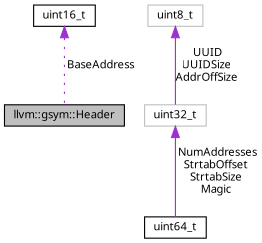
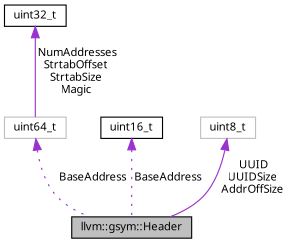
(175, 71) -> (207, 192)
(175, 115) -> (35, 16)
none -> (53, 192)
(175, 228) -> (35, 128)
